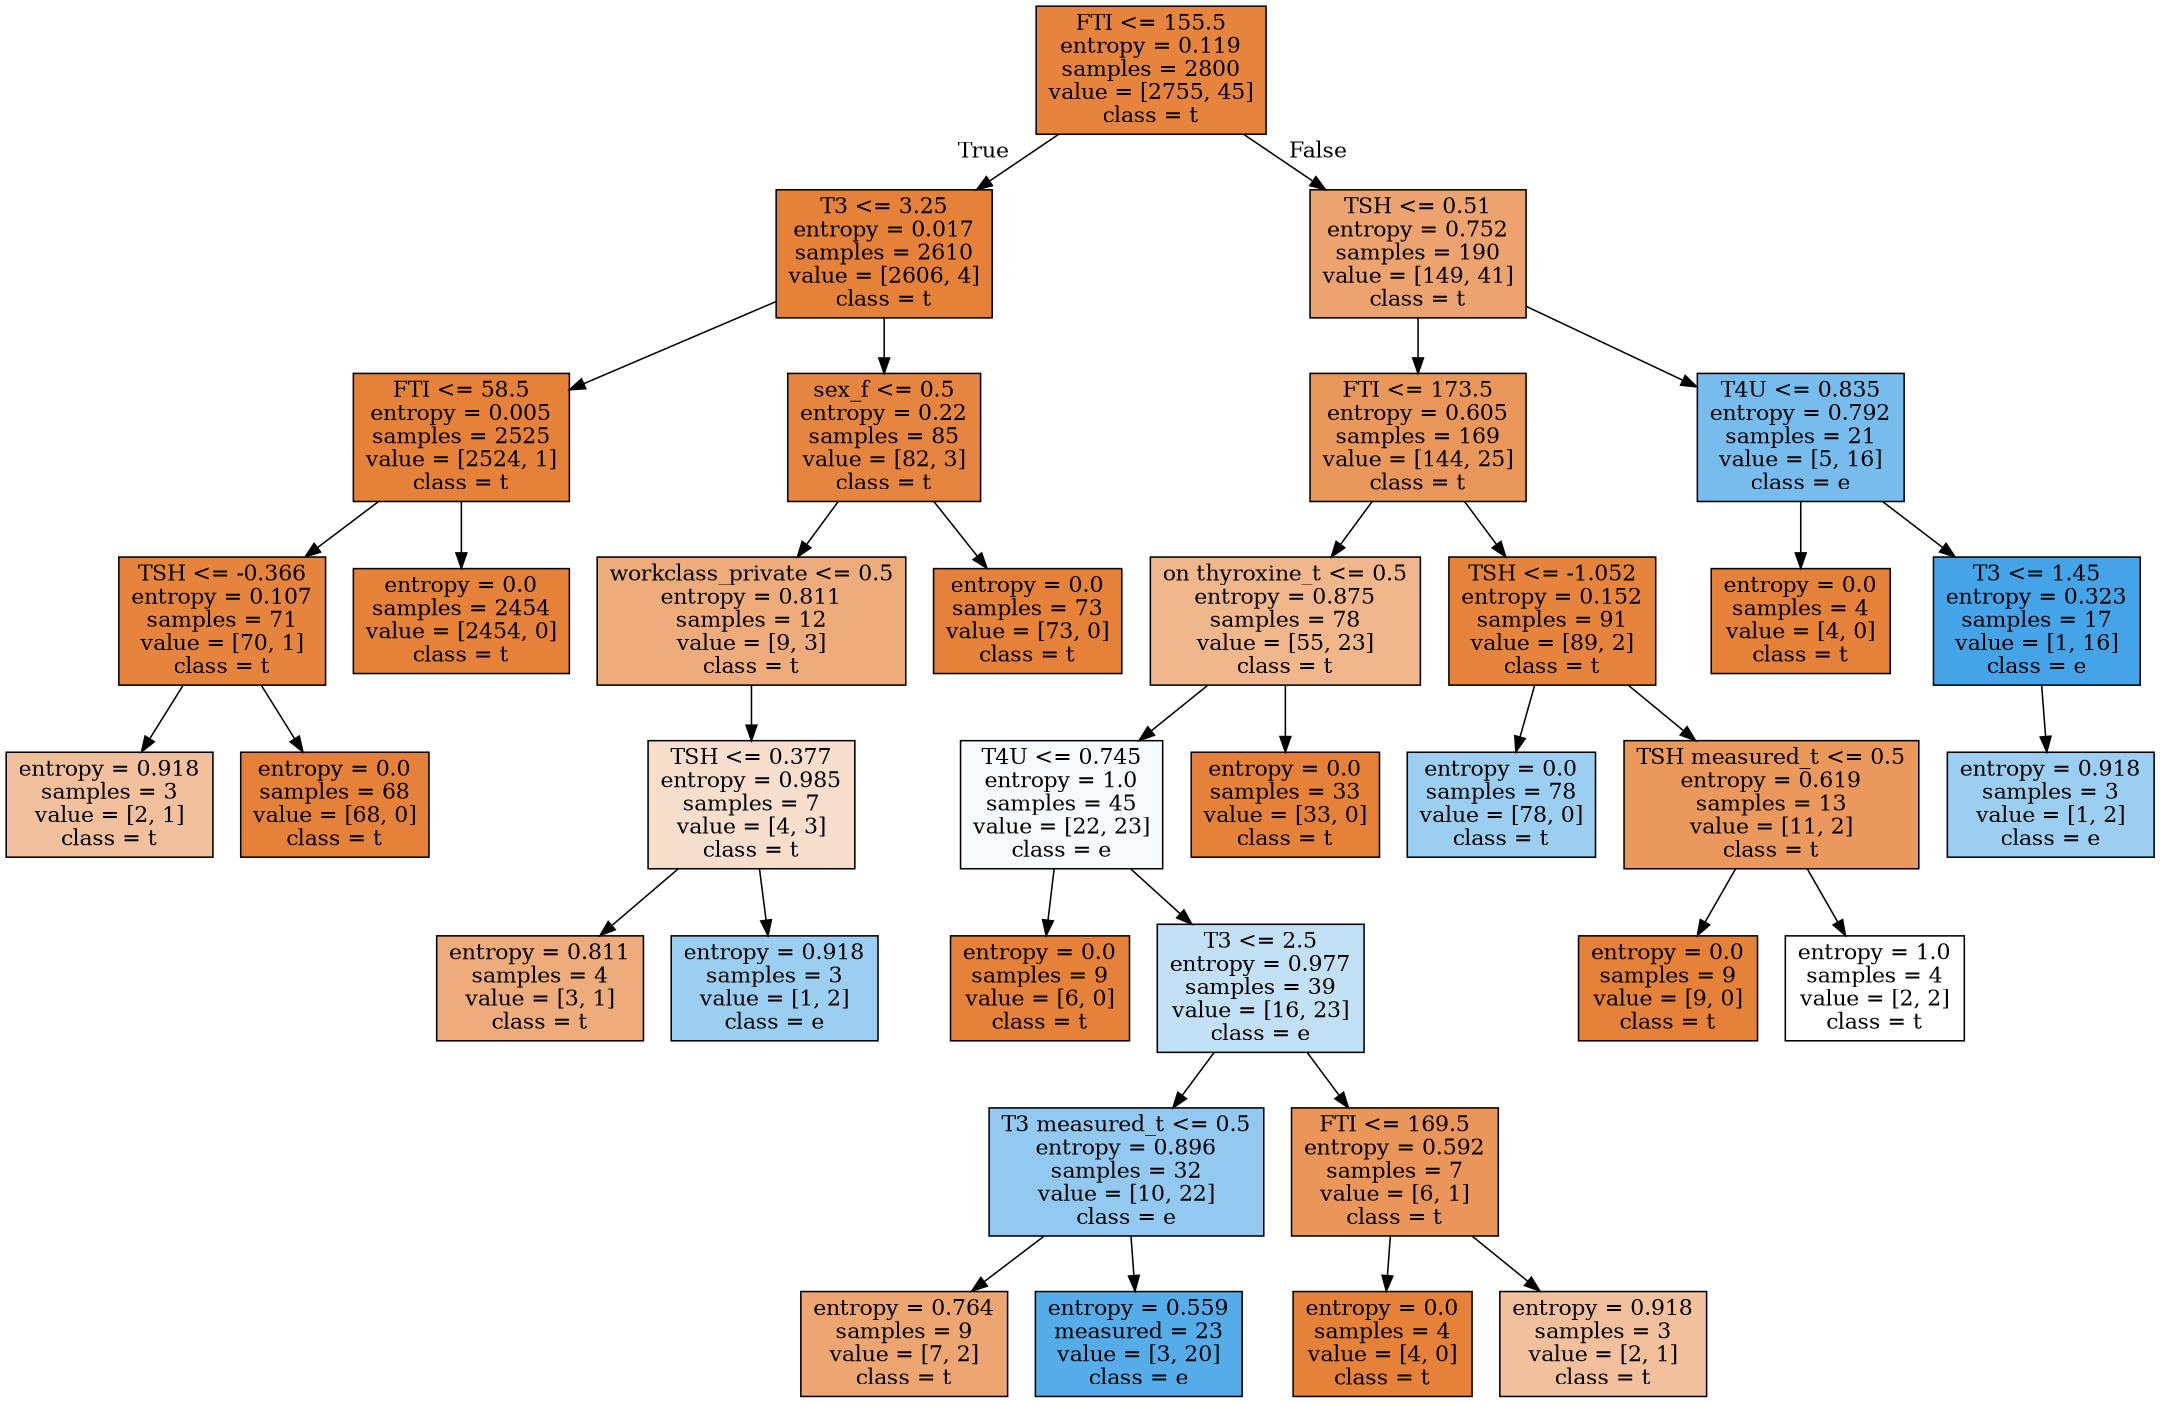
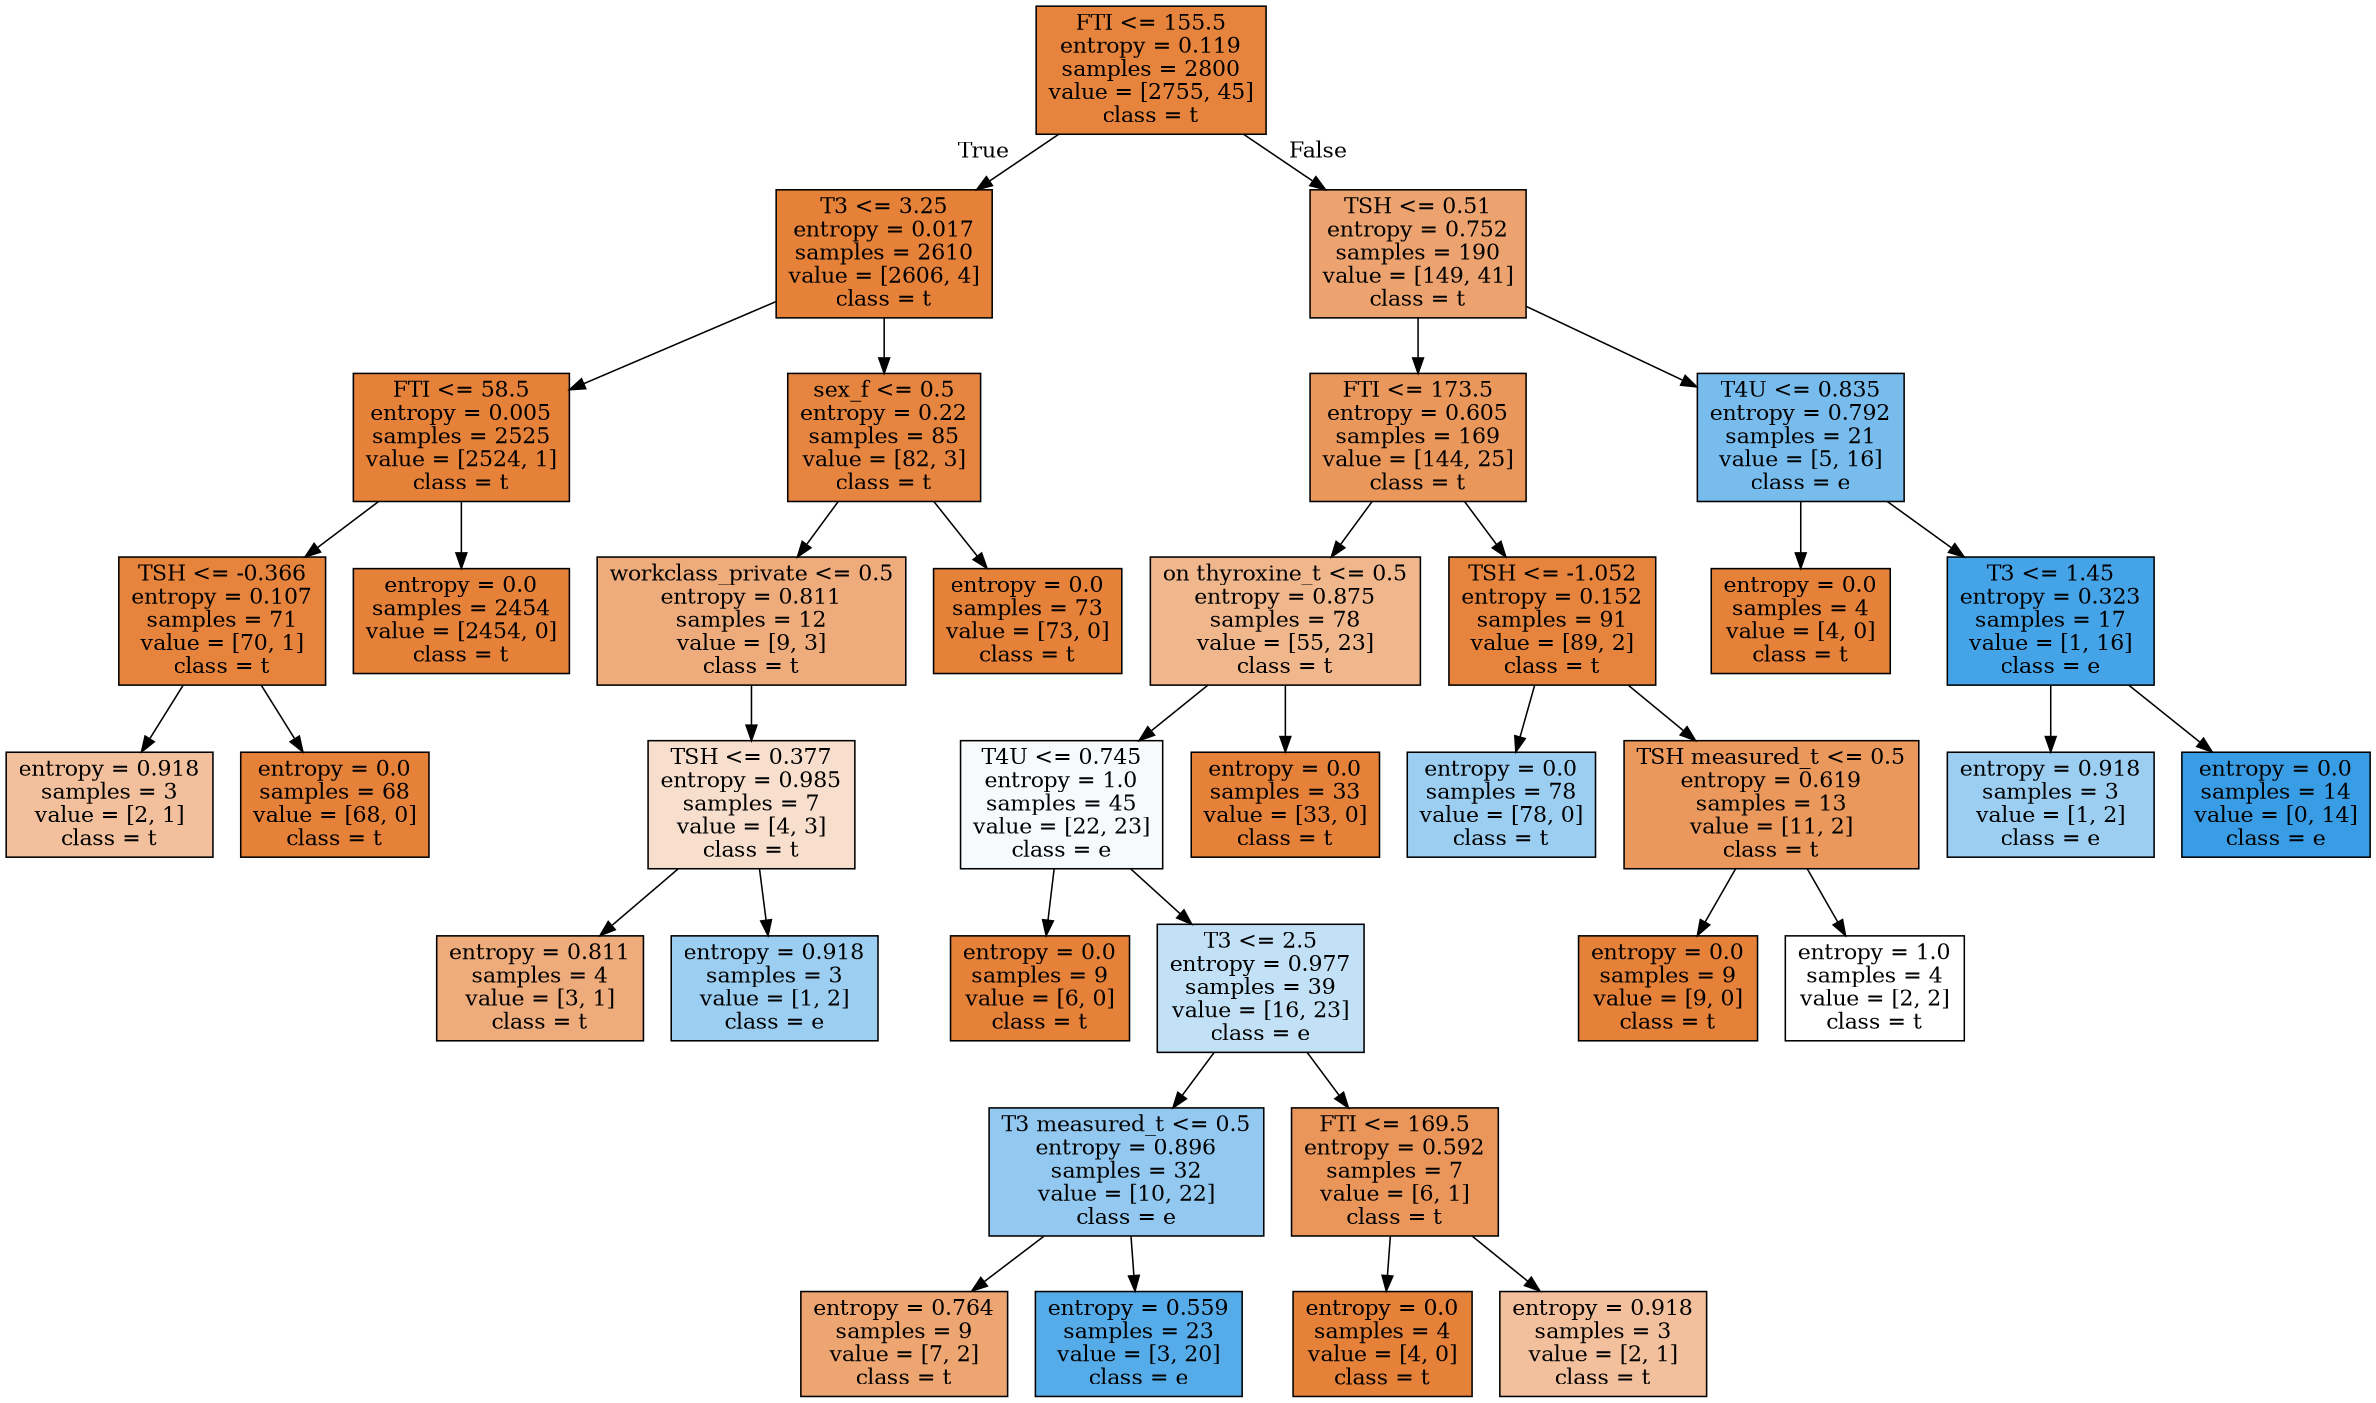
none -> (2276, 805)
(1139, 1344) -> (1139, 1344)
